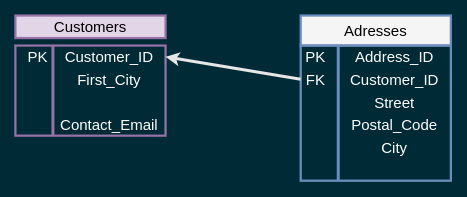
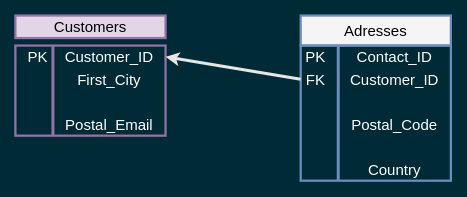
(394, 57) -> (394, 57)
(394, 102) -> none
(109, 124) -> (109, 124)
(394, 147) -> none
none -> (394, 169)
